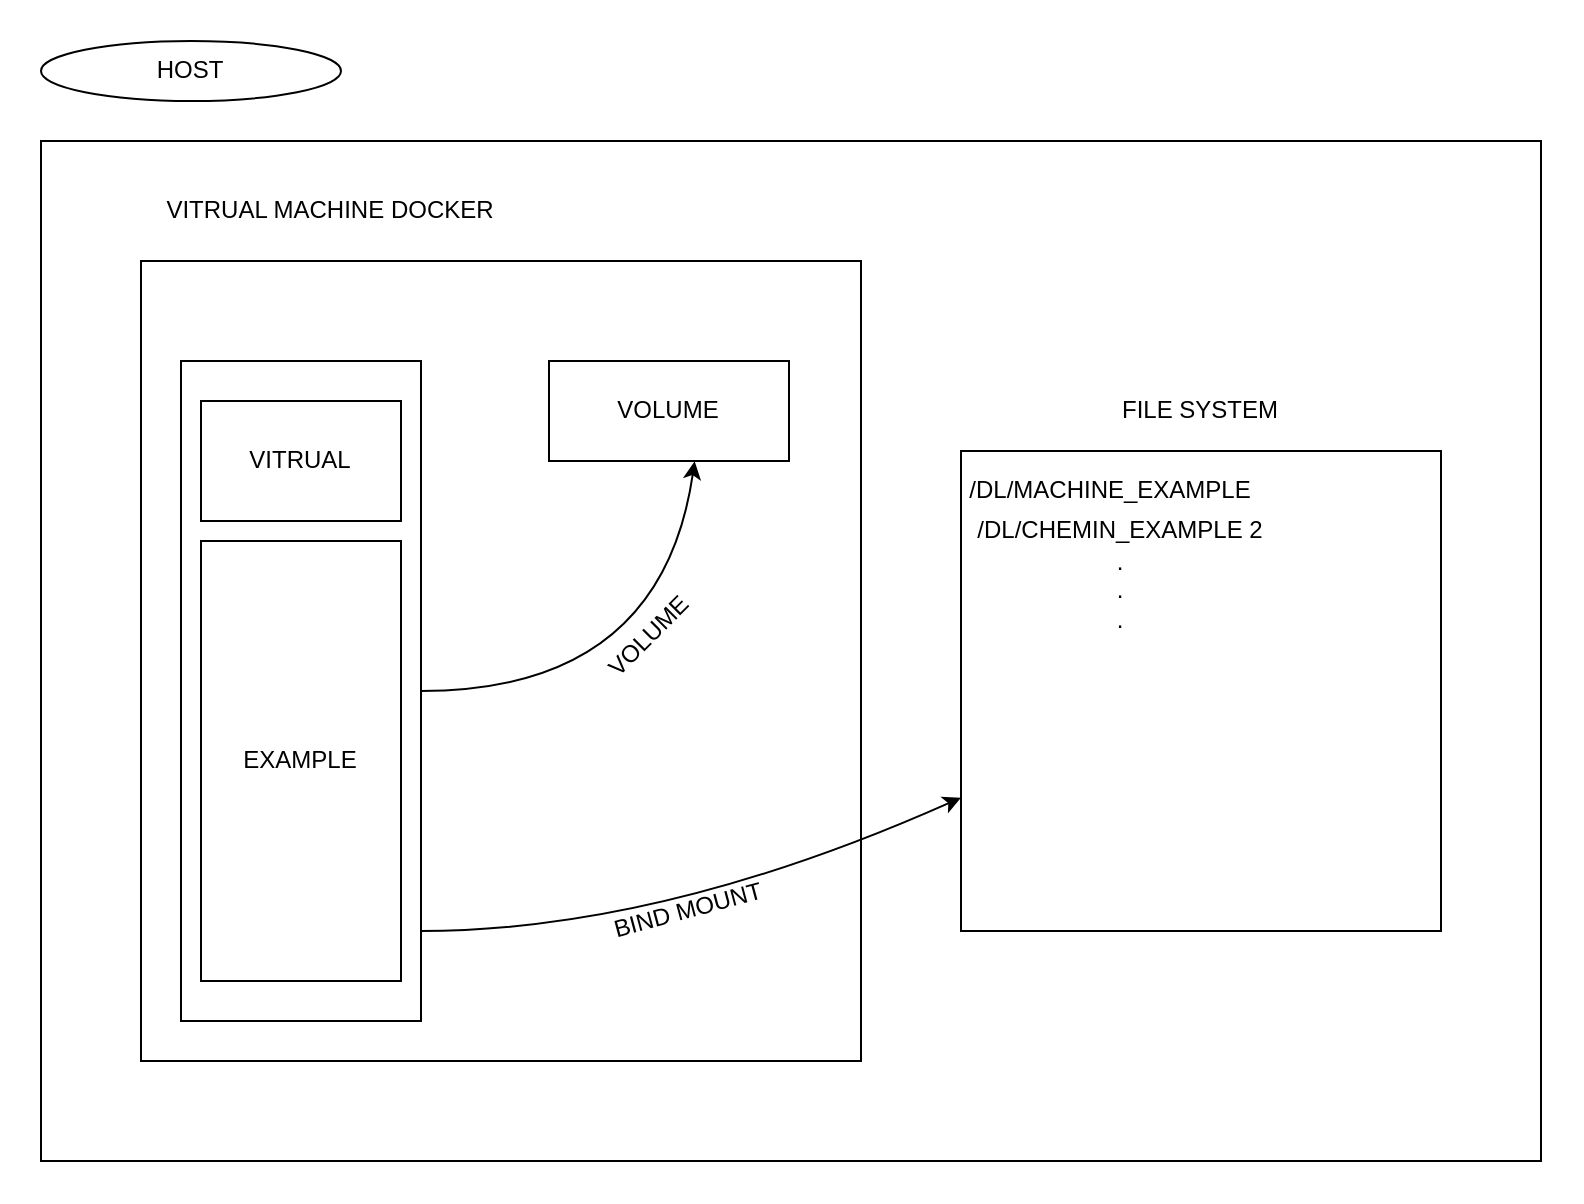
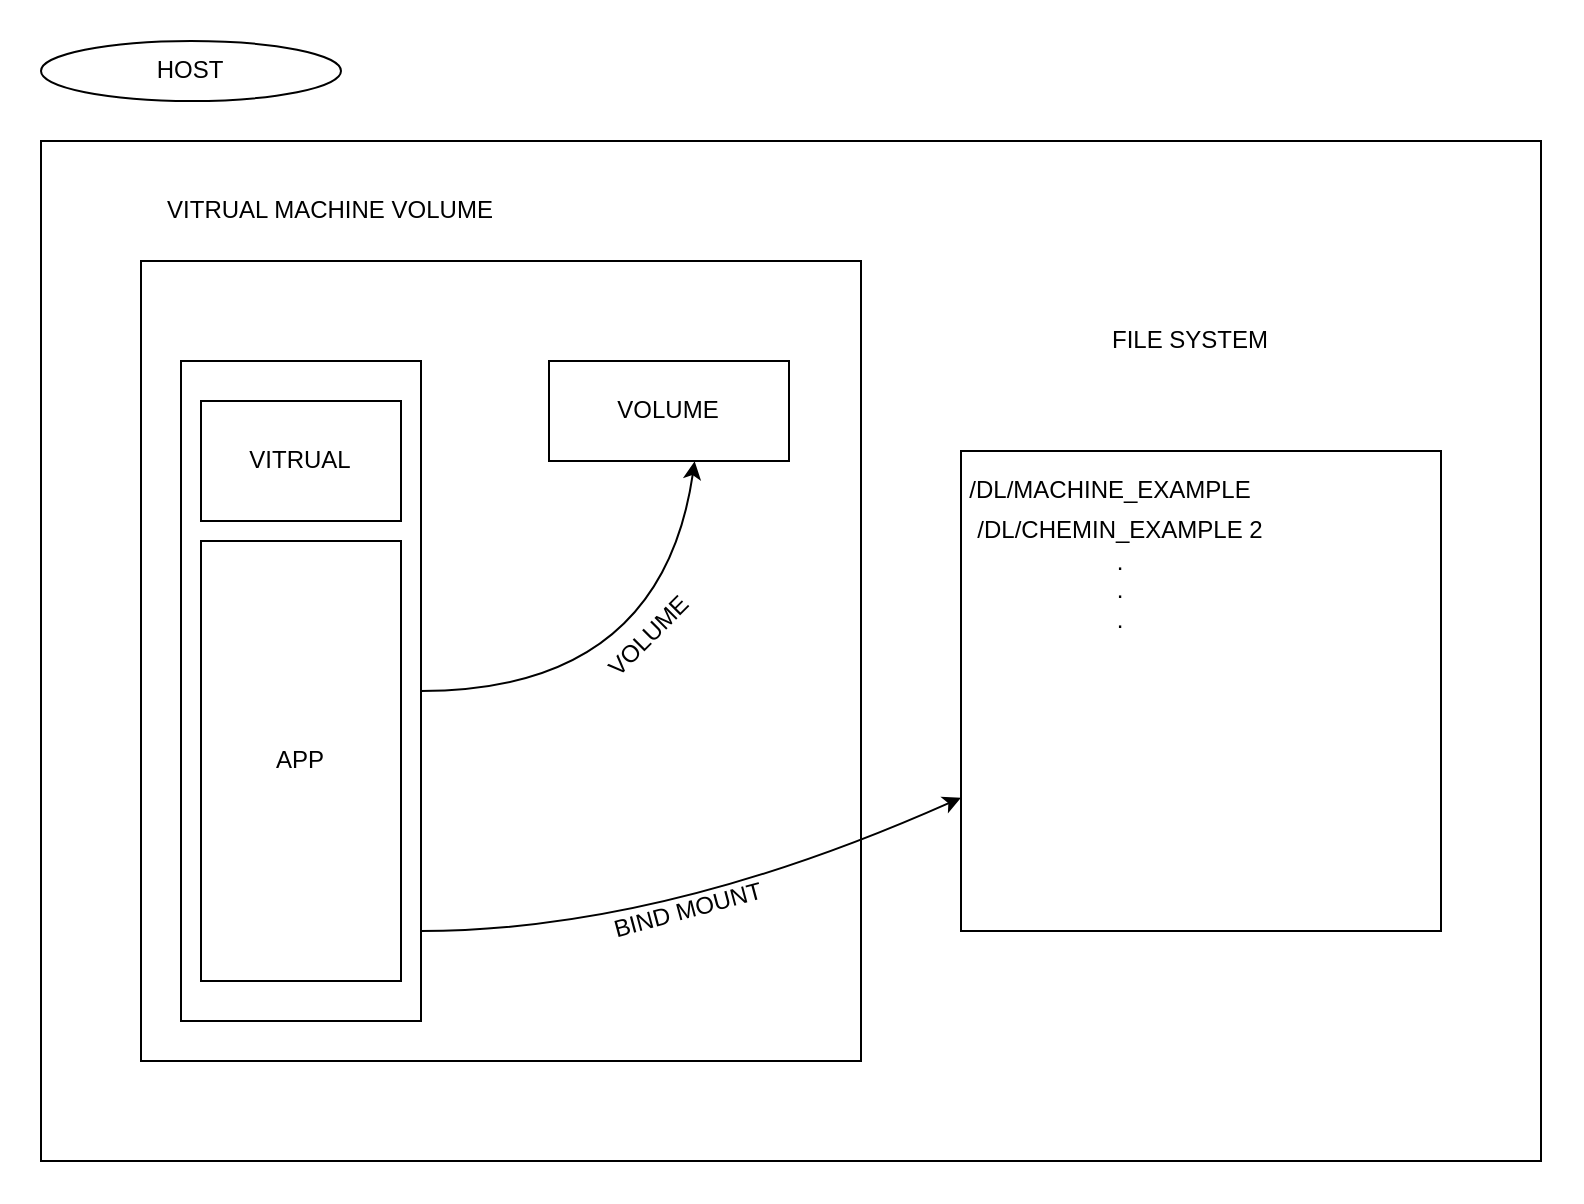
(331, 211) -> (331, 211)
(1201, 411) -> (1191, 341)
(301, 761) -> (301, 761)
